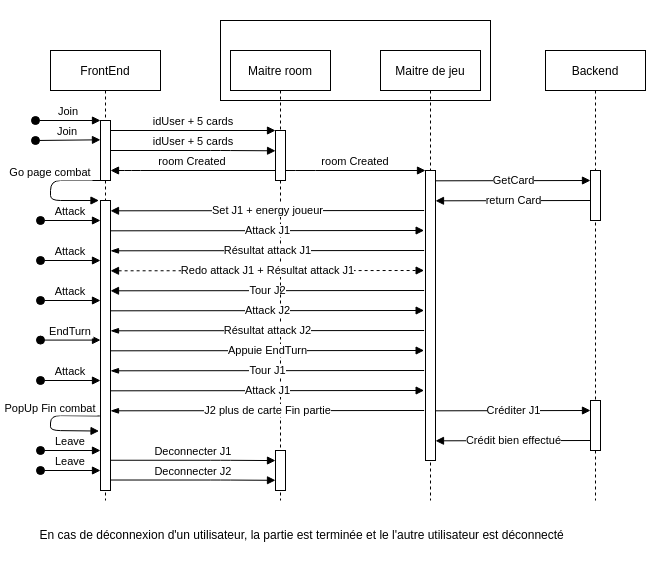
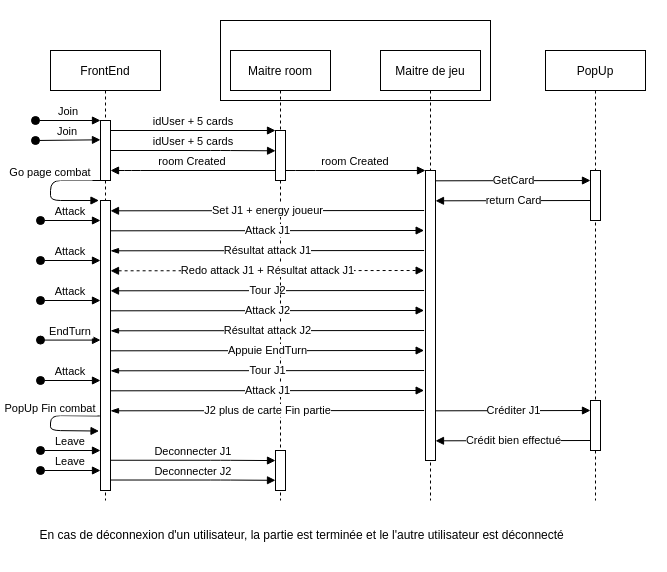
(595, 71) -> (595, 71)
